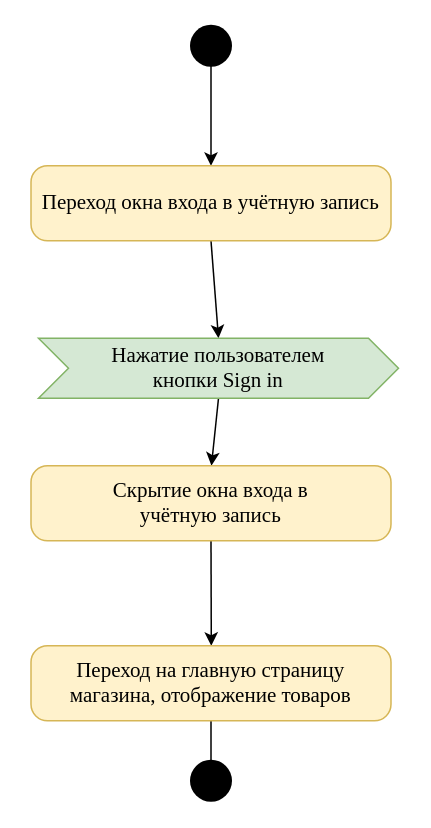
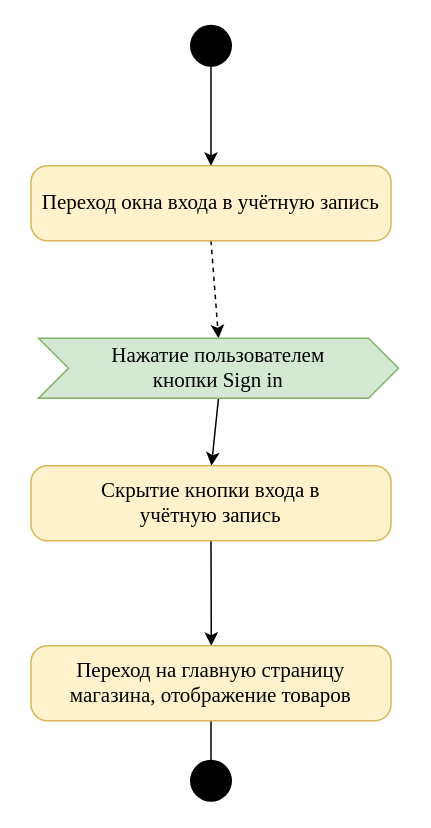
(214, 286) -> (214, 286)
(211, 503) -> (211, 503)
